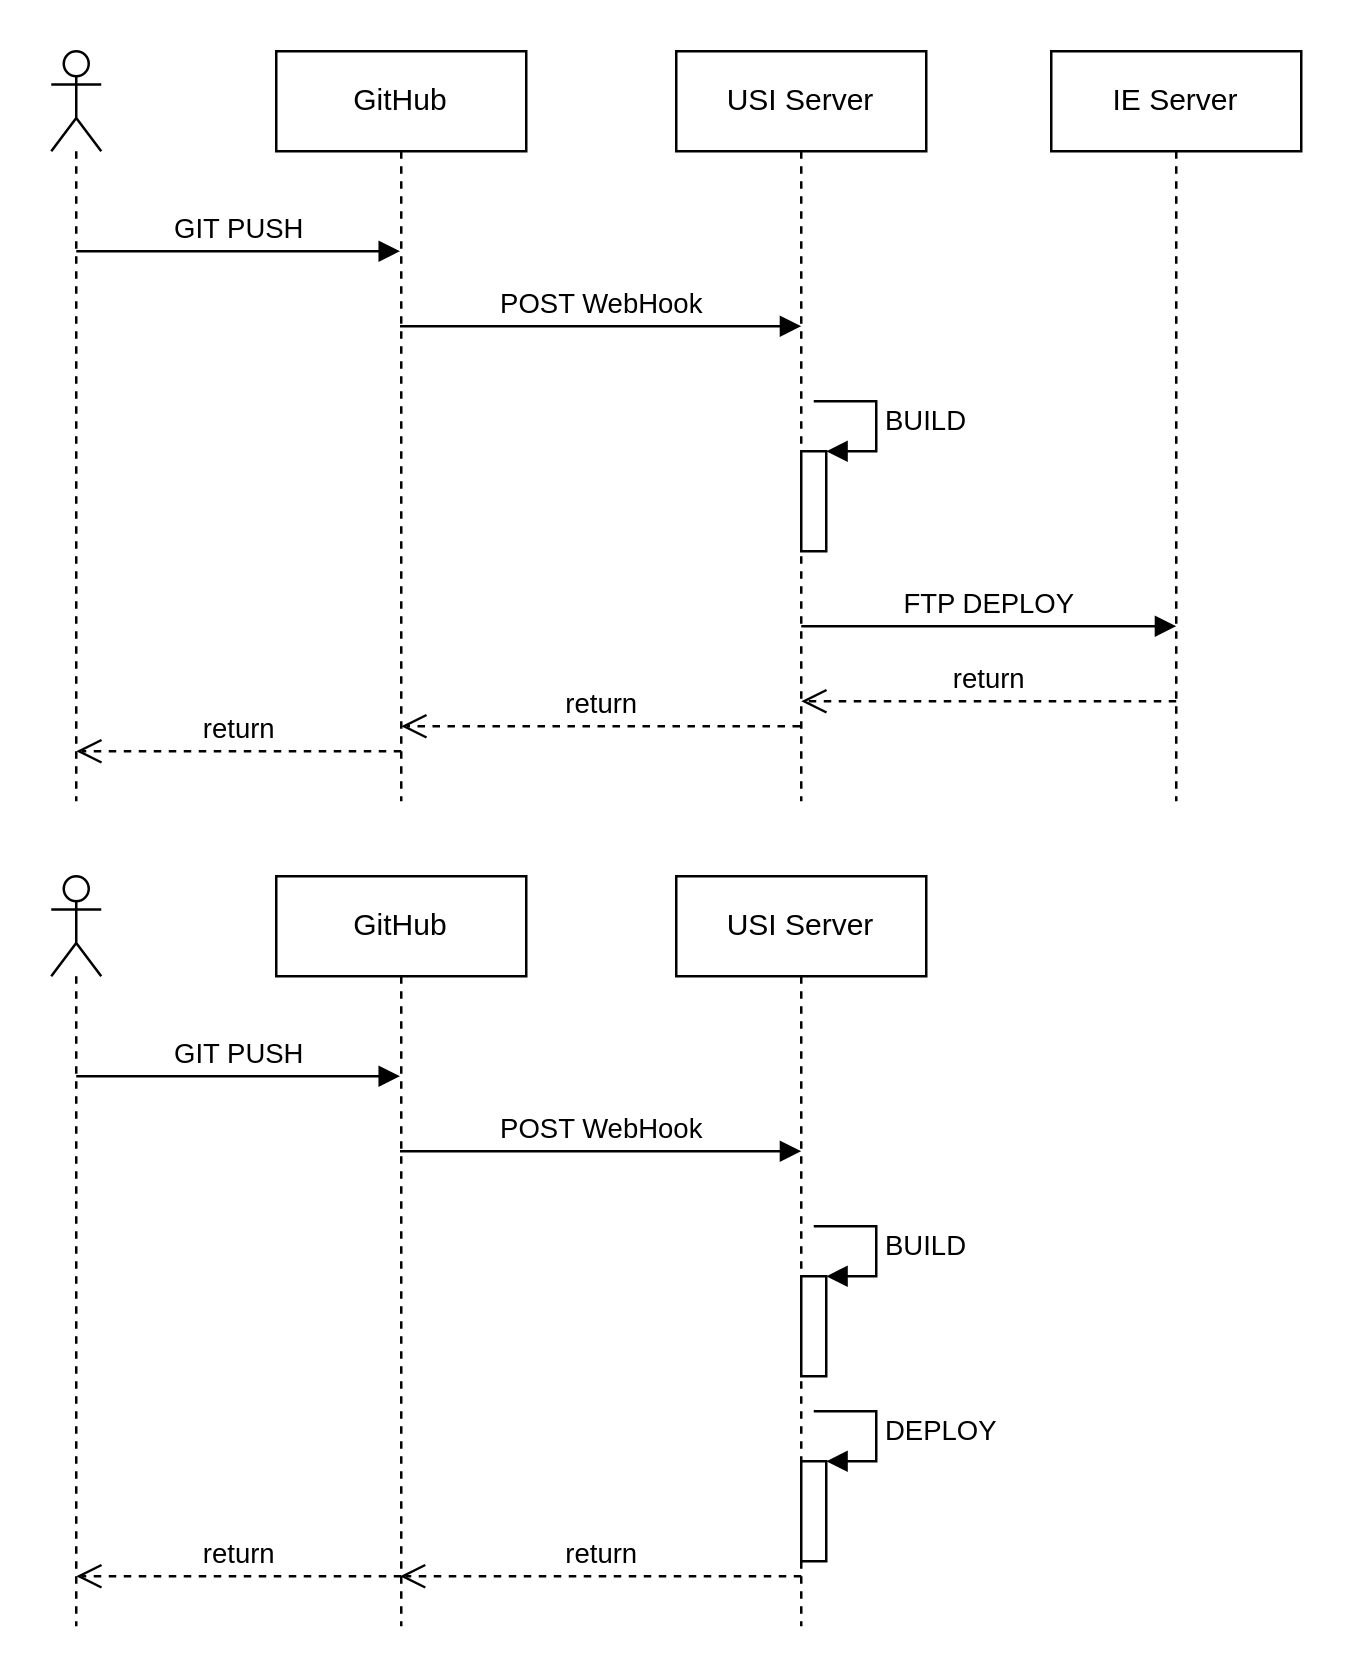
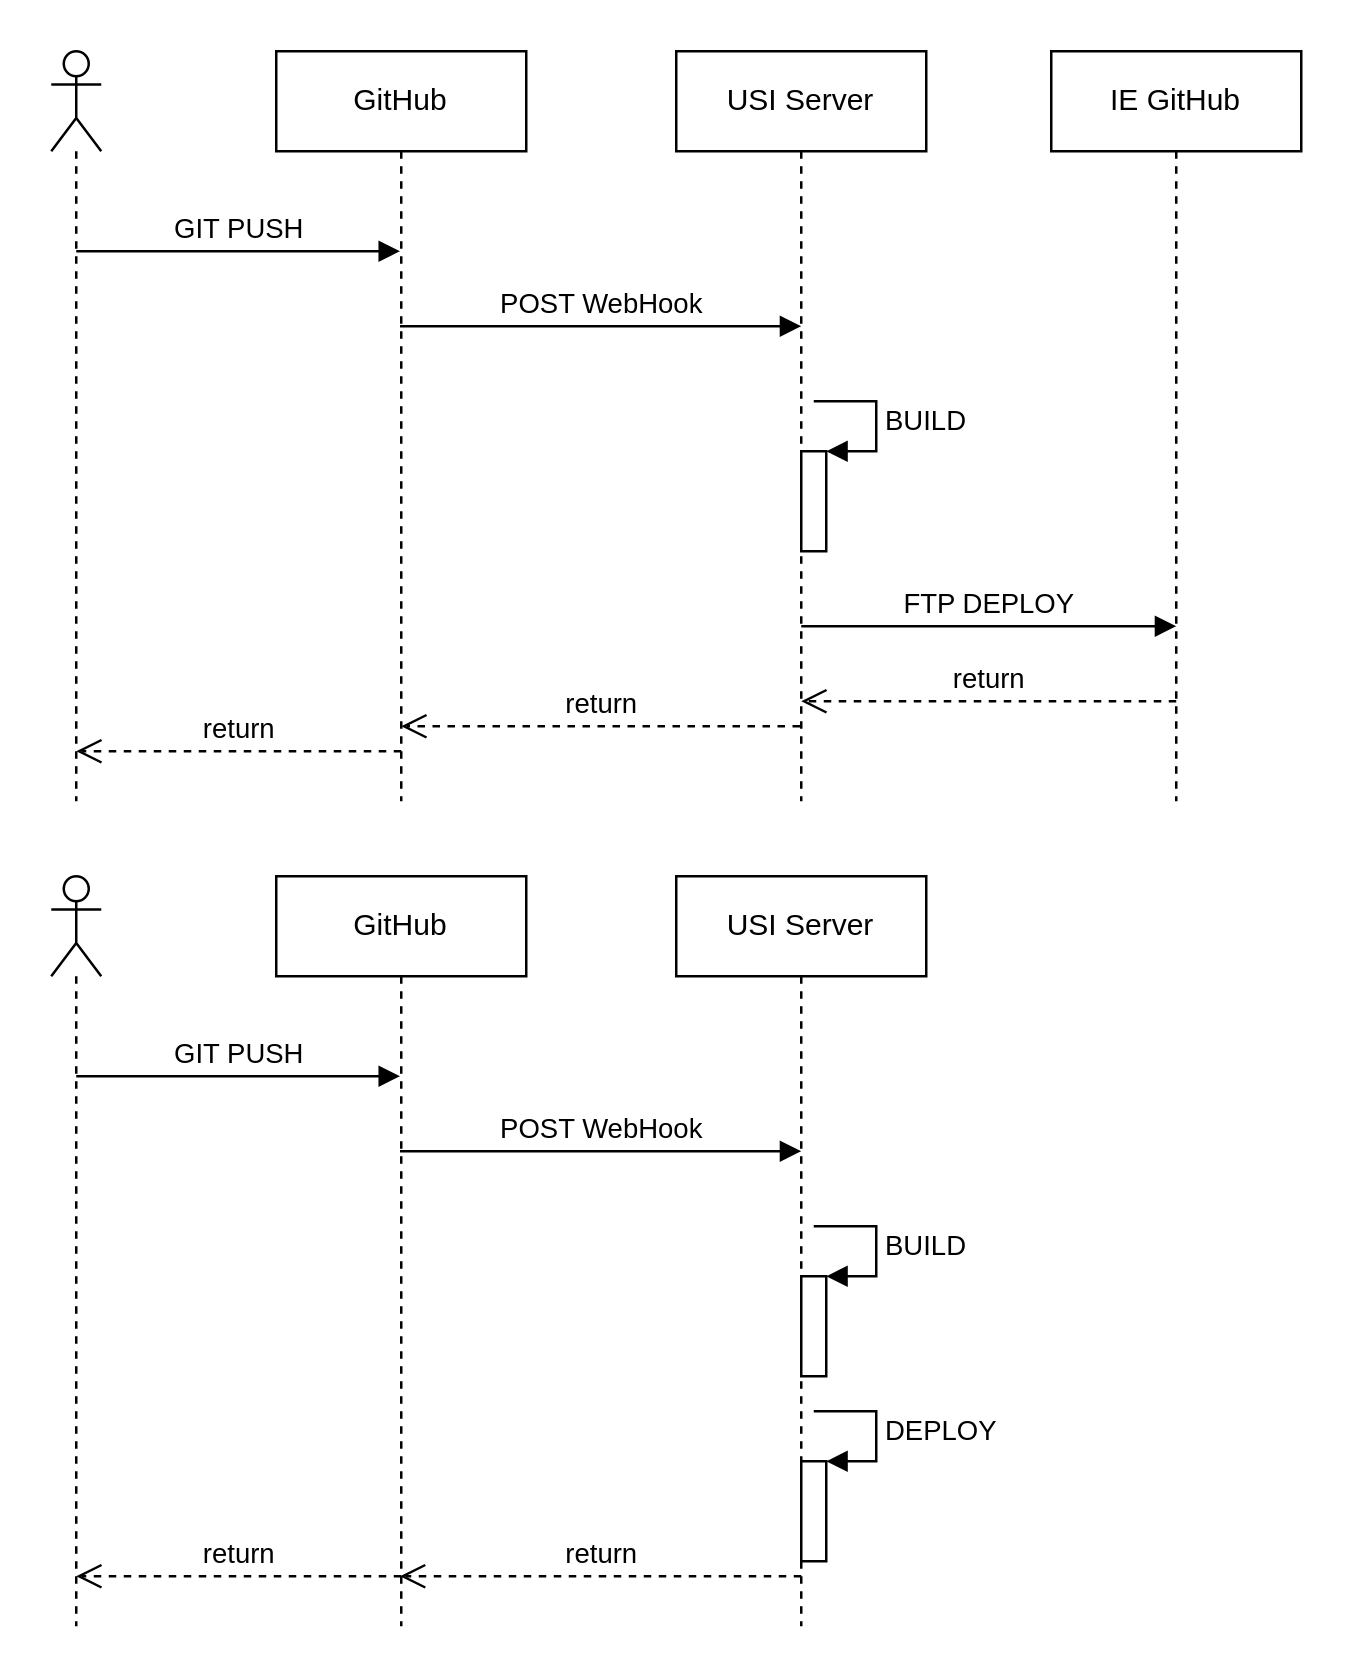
(1176, 101) -> (1176, 101)
